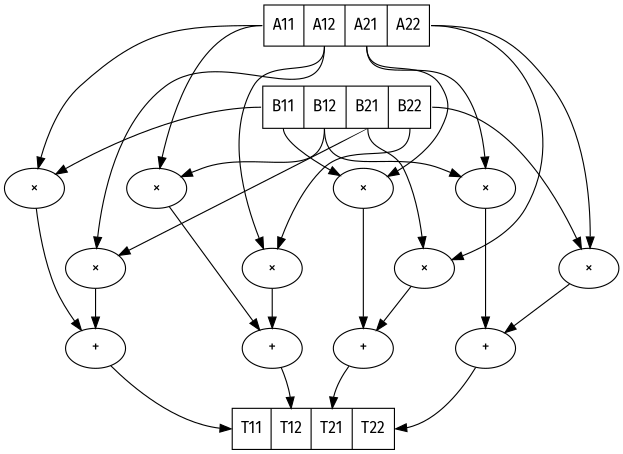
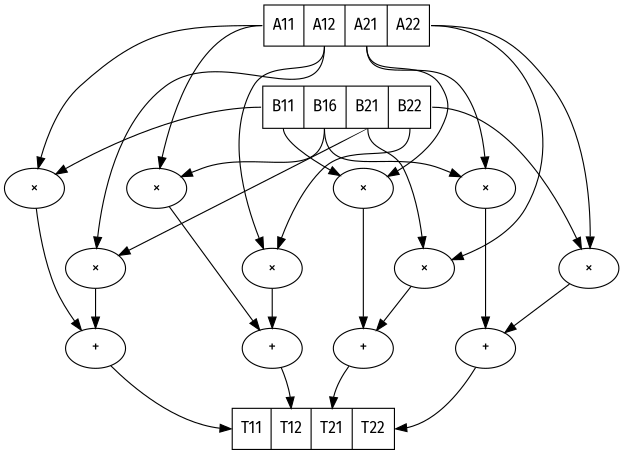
(325, 107) -> (325, 107)
